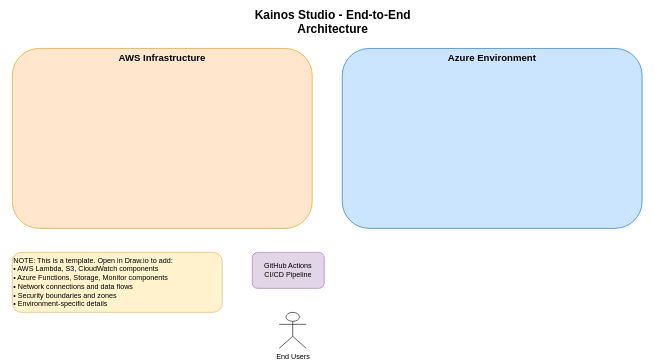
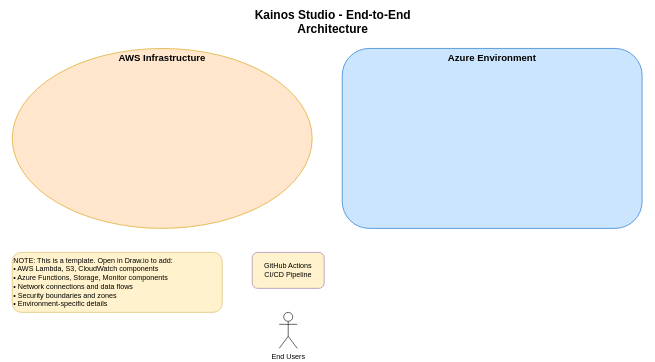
(162, 138) -> (162, 138)
(288, 270) -> (288, 270)
(293, 330) -> (288, 330)
